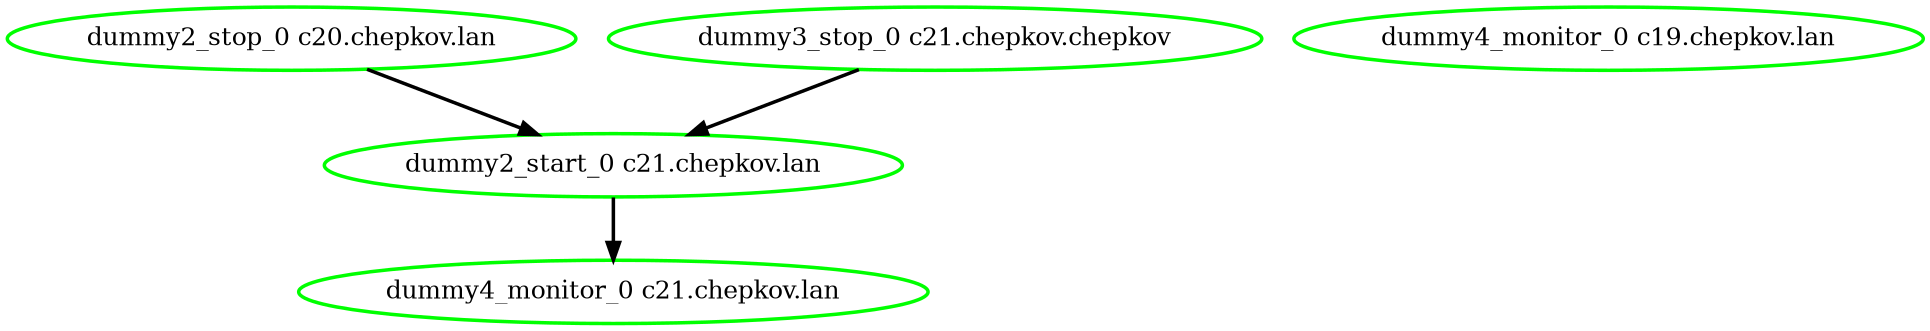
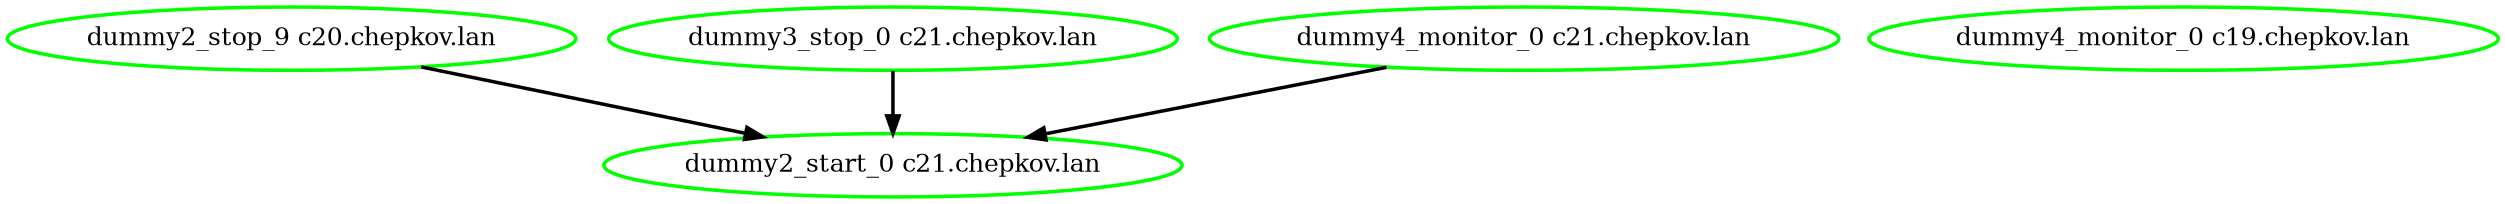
(292, 39) -> (292, 39)
(935, 39) -> (893, 39)
(613, 220) -> (1216, 101)
